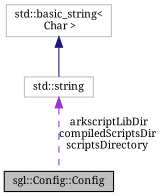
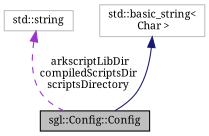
(59, 62) -> (141, 84)
